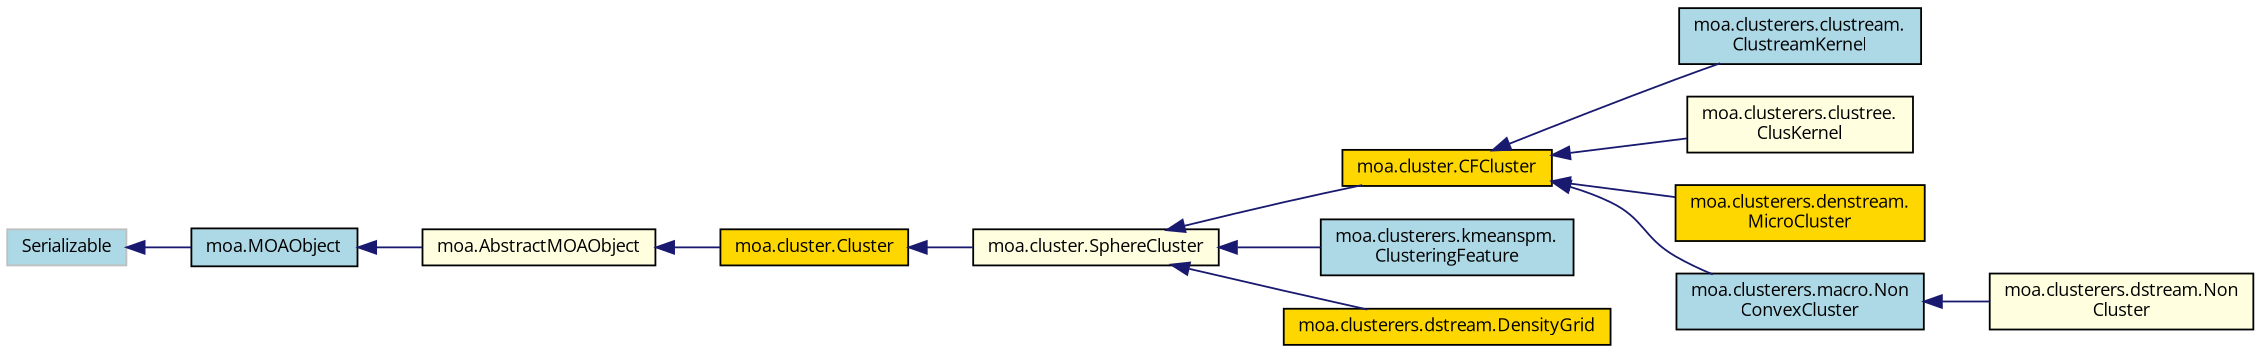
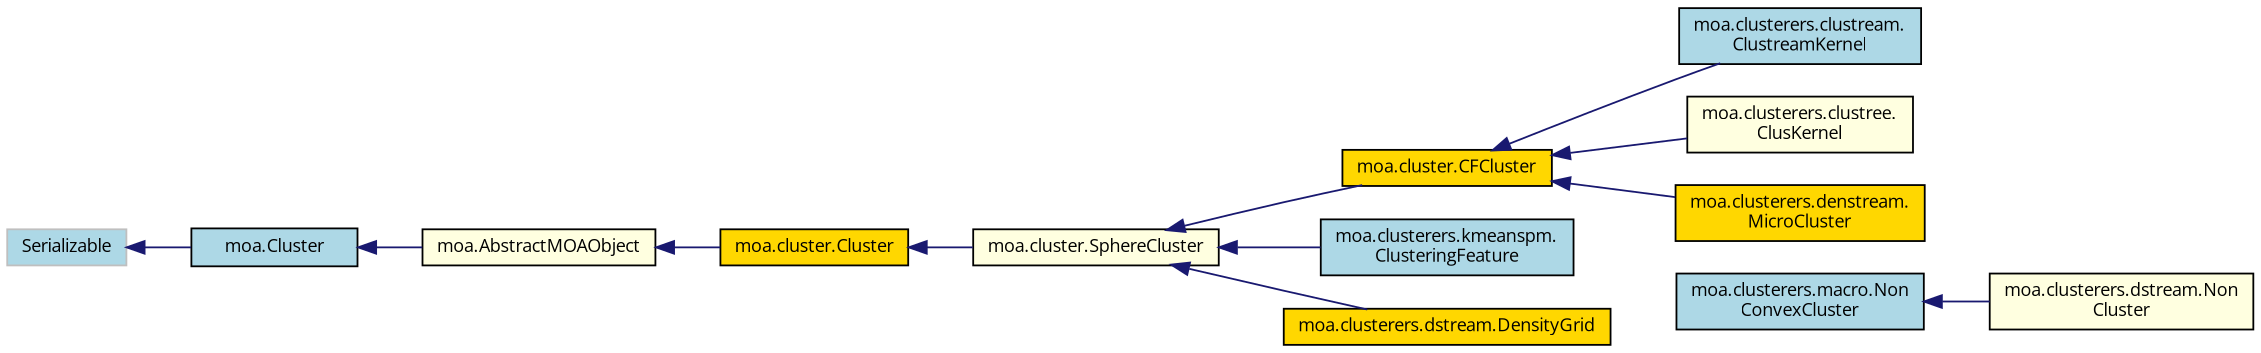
(1643, 228) -> none
(274, 247) -> (274, 247)
